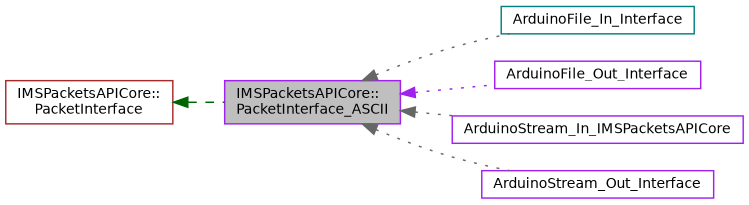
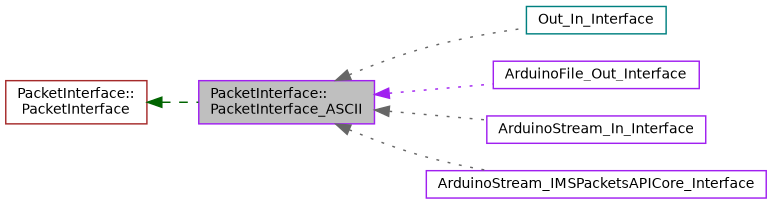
(598, 20) -> (596, 20)
(89, 102) -> (76, 102)
(313, 102) -> (287, 102)
(598, 130) -> (596, 130)
(598, 184) -> (596, 184)
